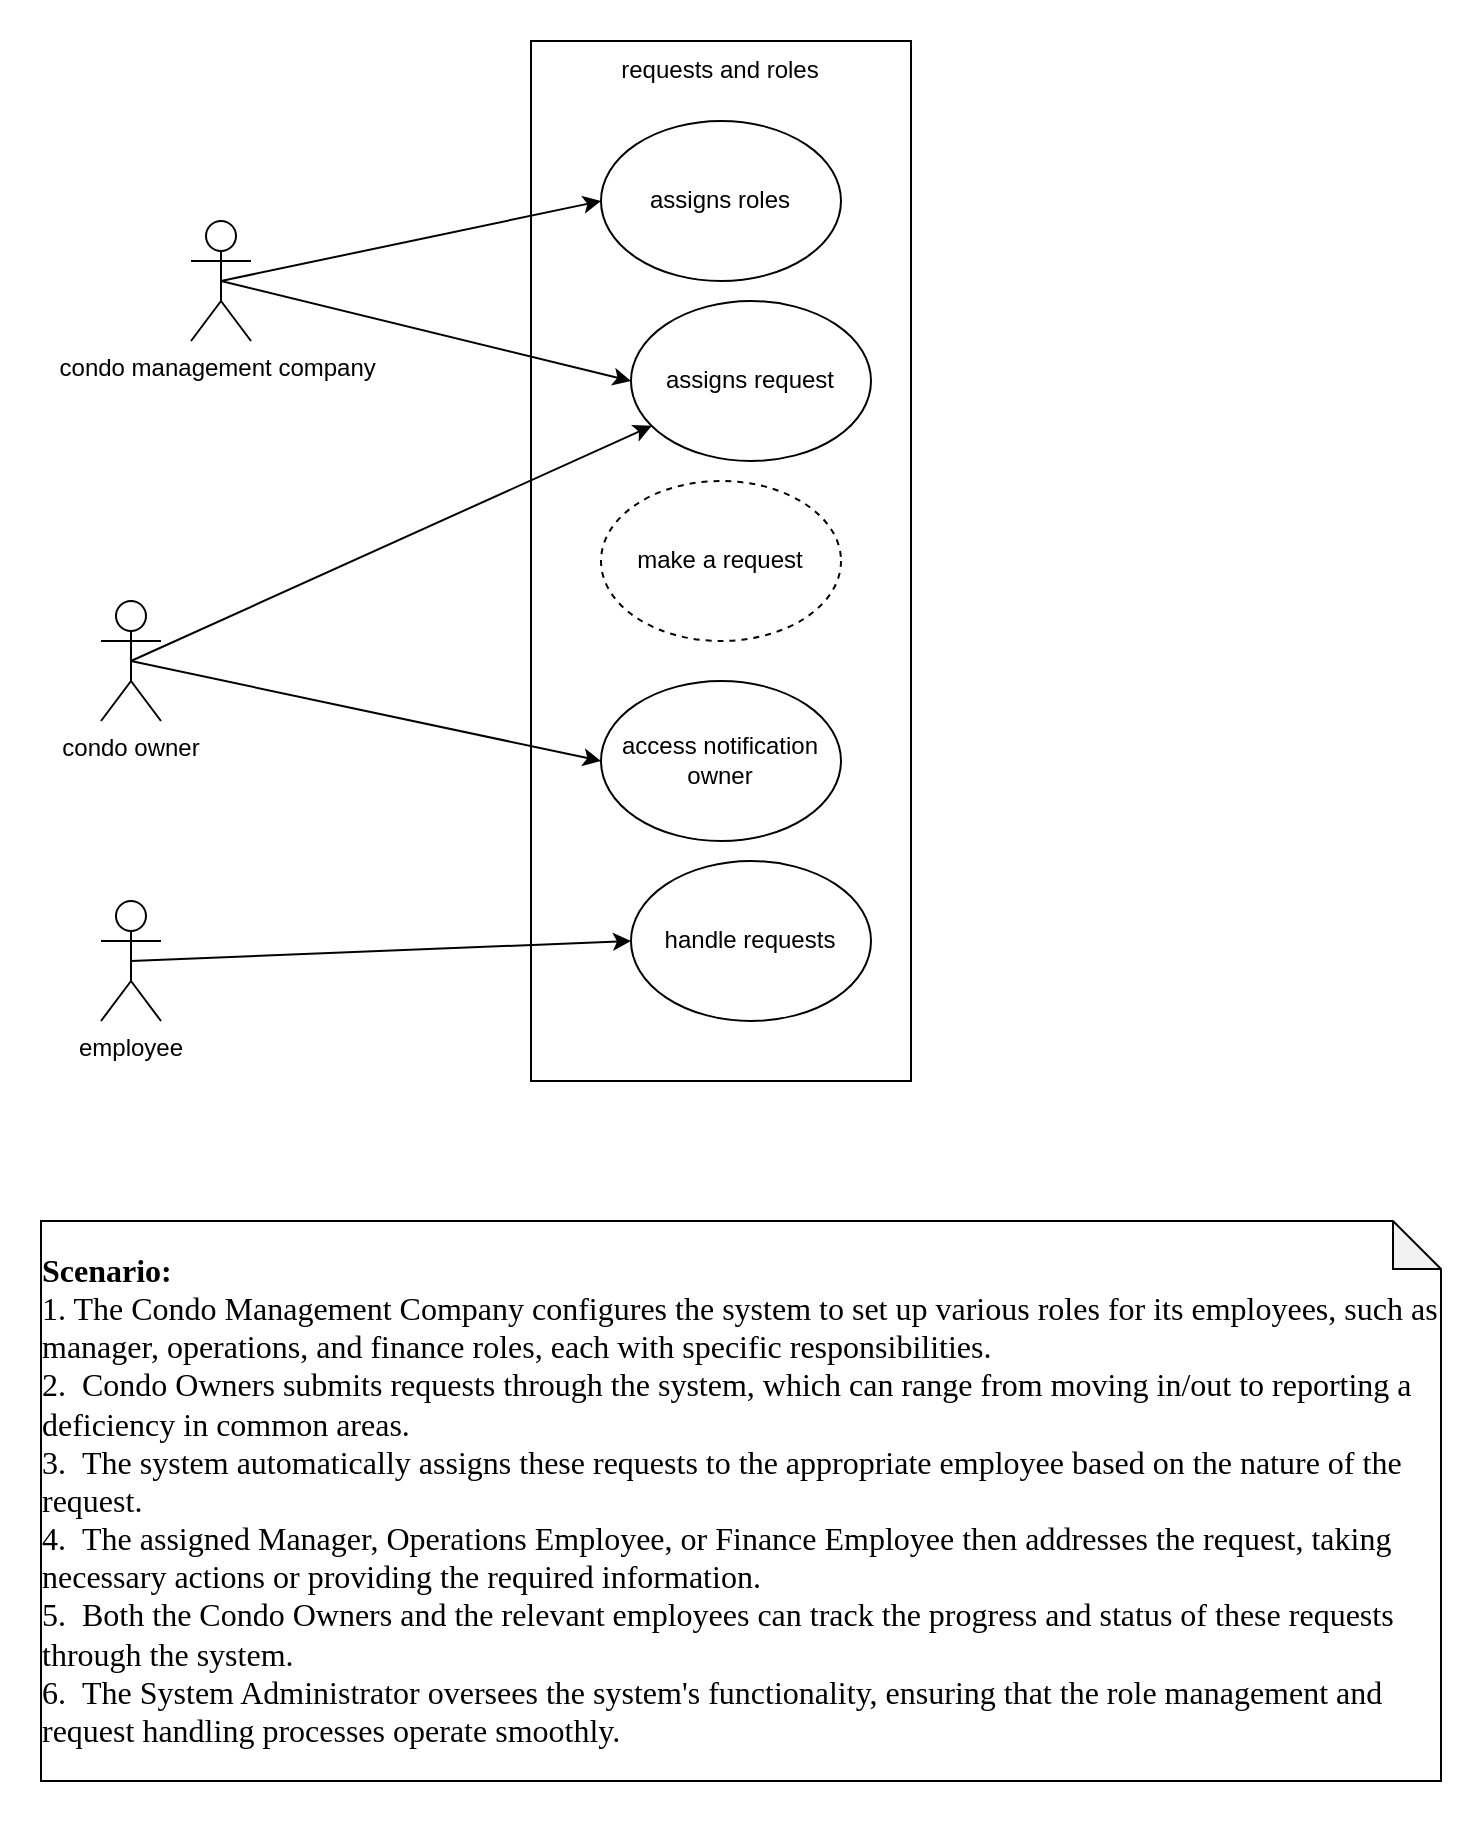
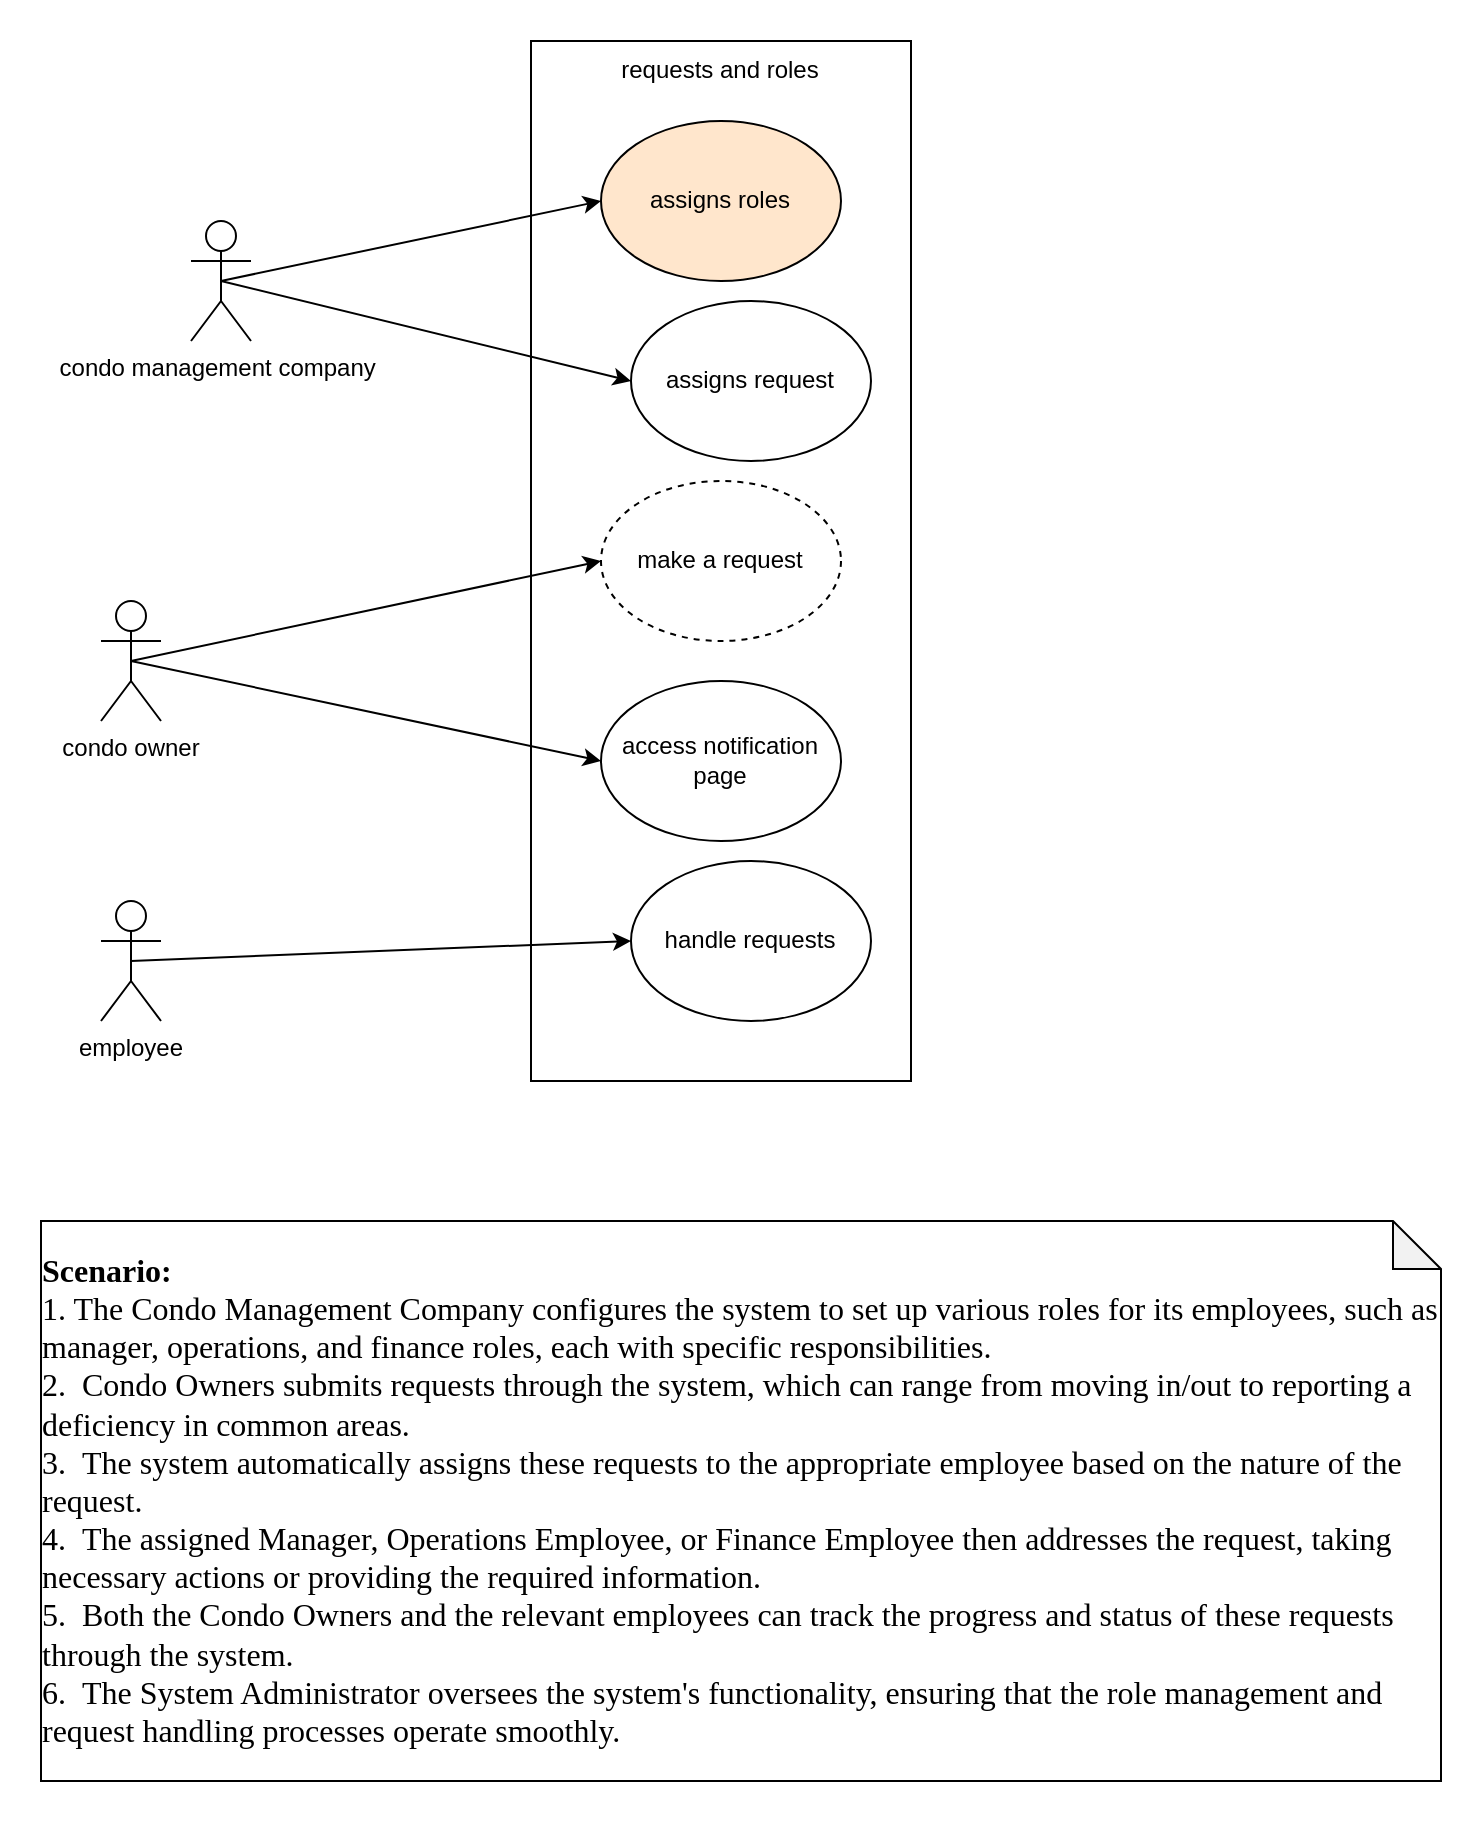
(721, 201) -> (721, 201)
(399, 540) -> (370, 610)
(721, 761) -> (721, 761)
